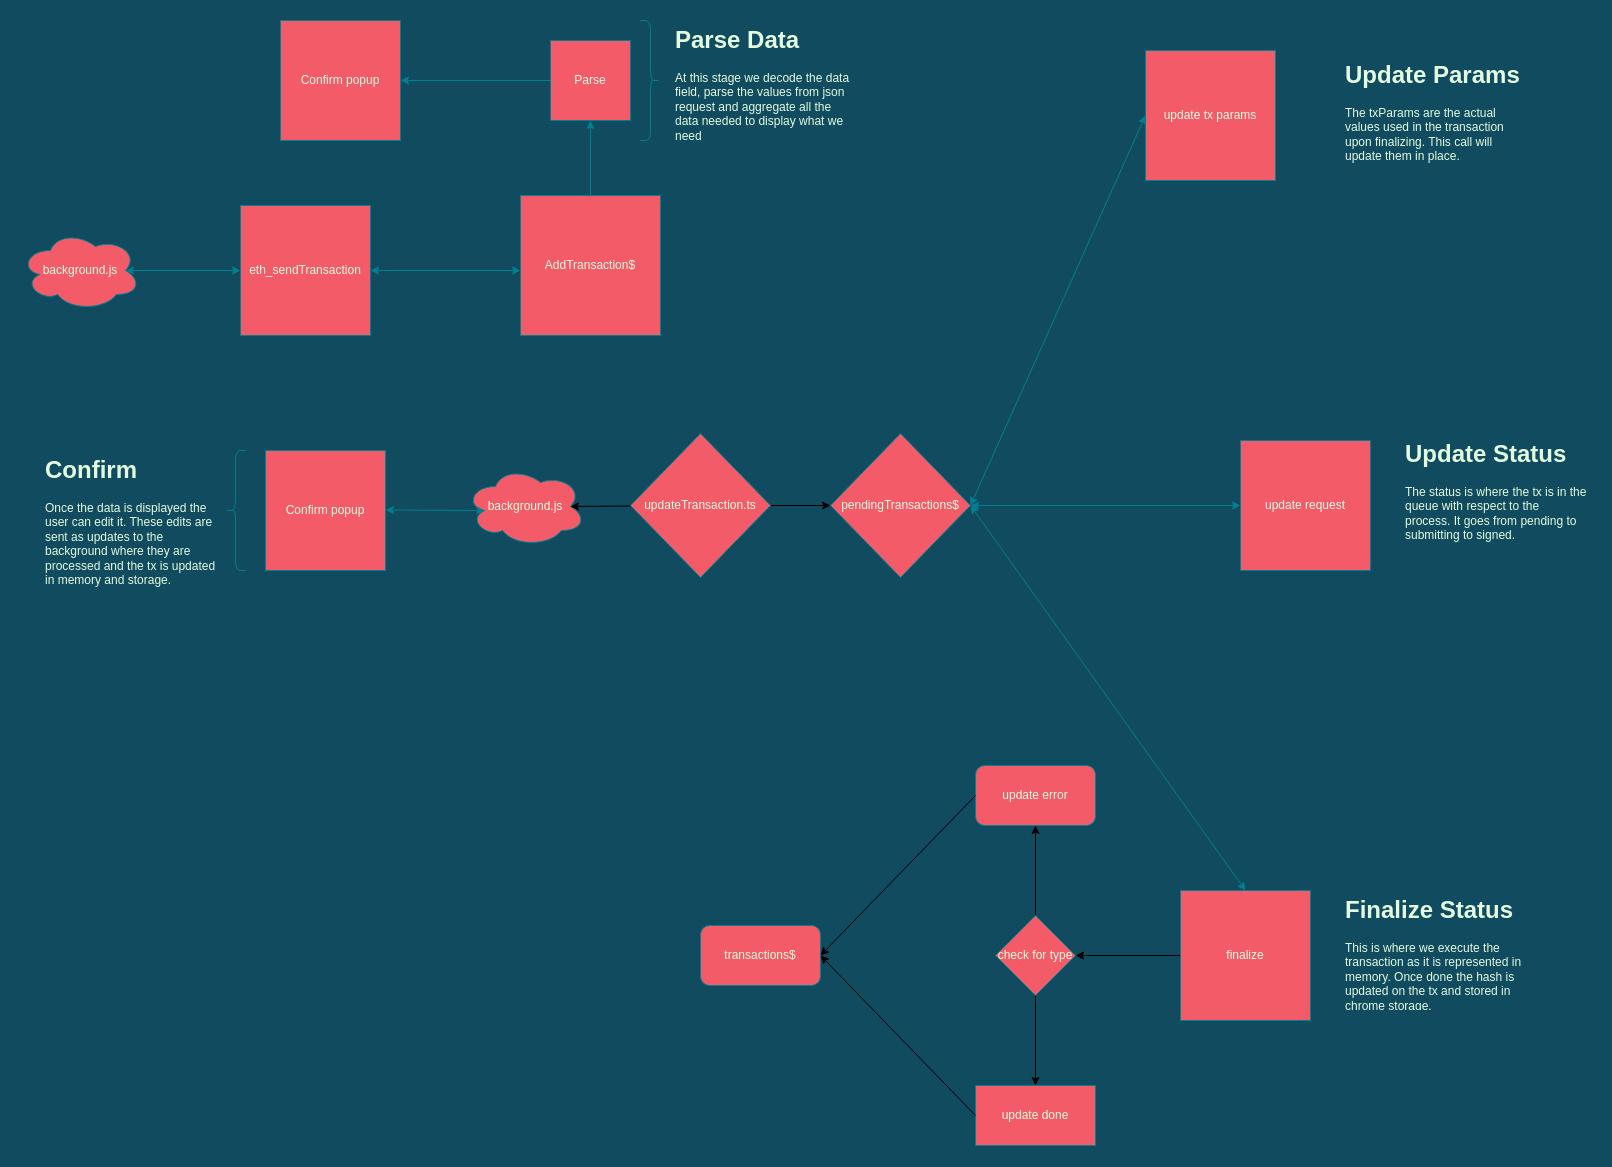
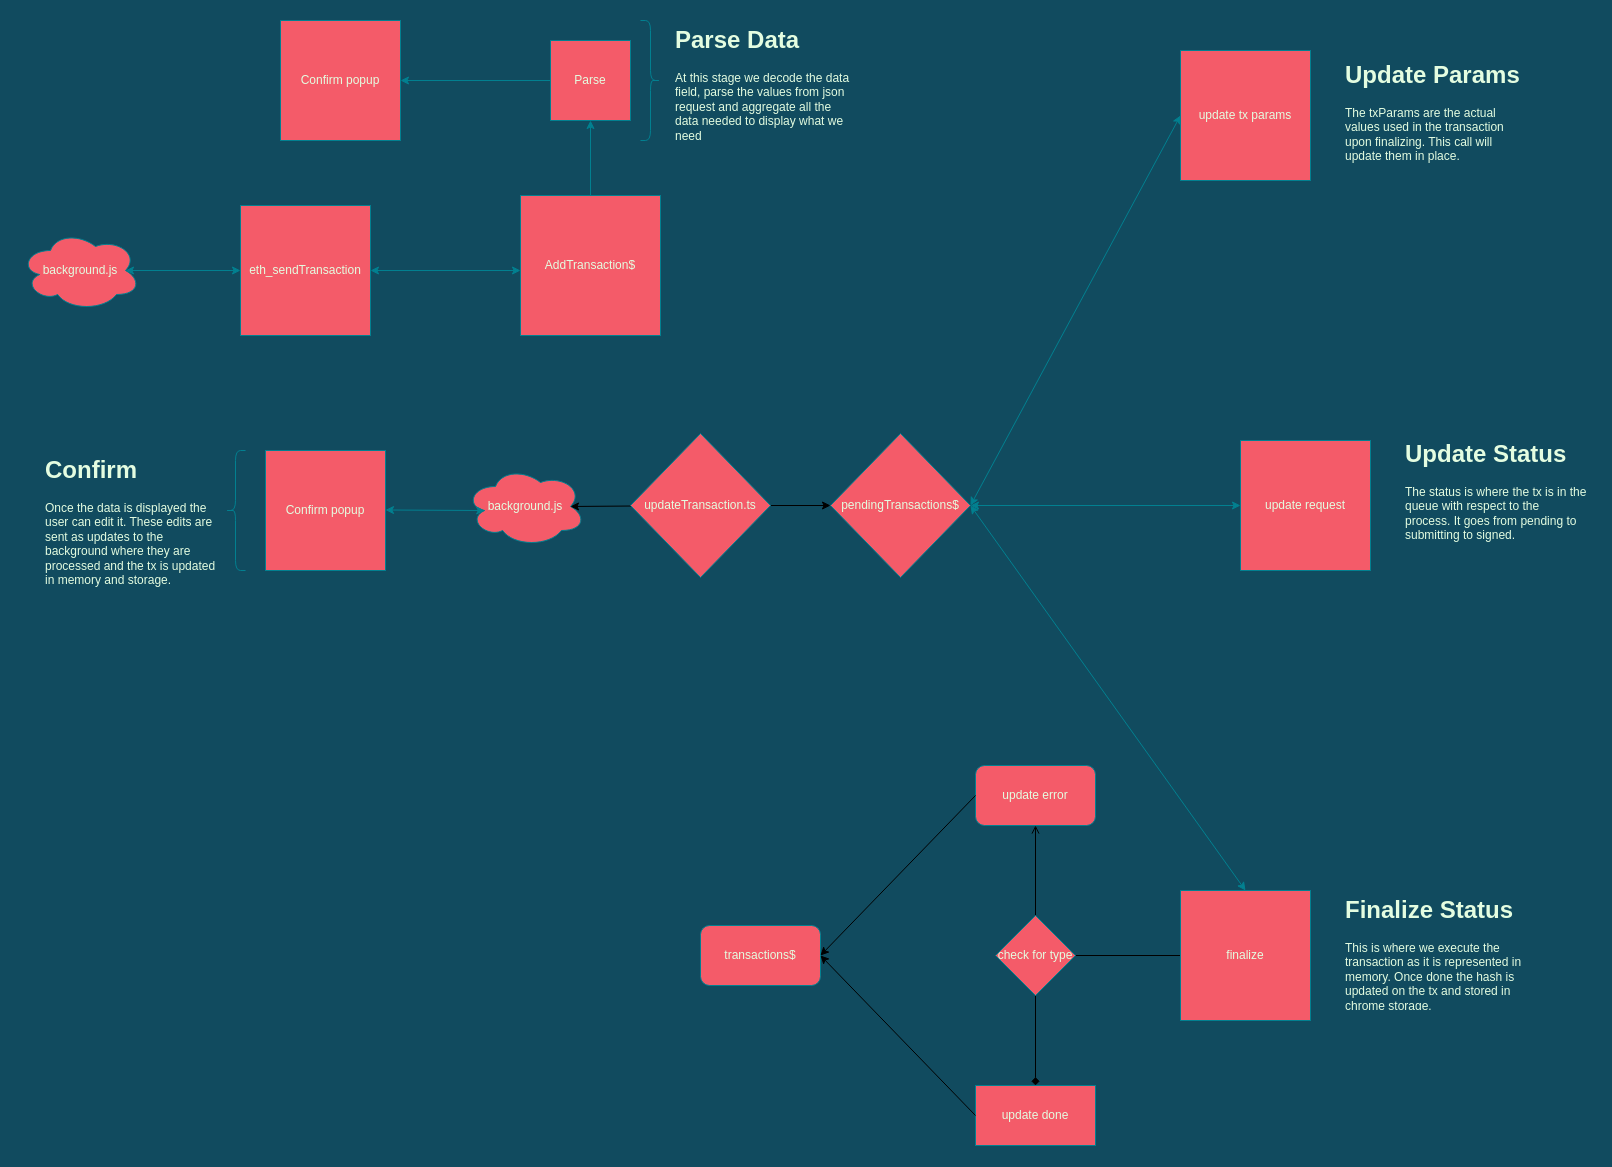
(1211, 116) -> (1246, 116)
(1036, 834) -> (1036, 832)
(1084, 956) -> (1081, 956)
(1036, 1077) -> (1036, 1076)
